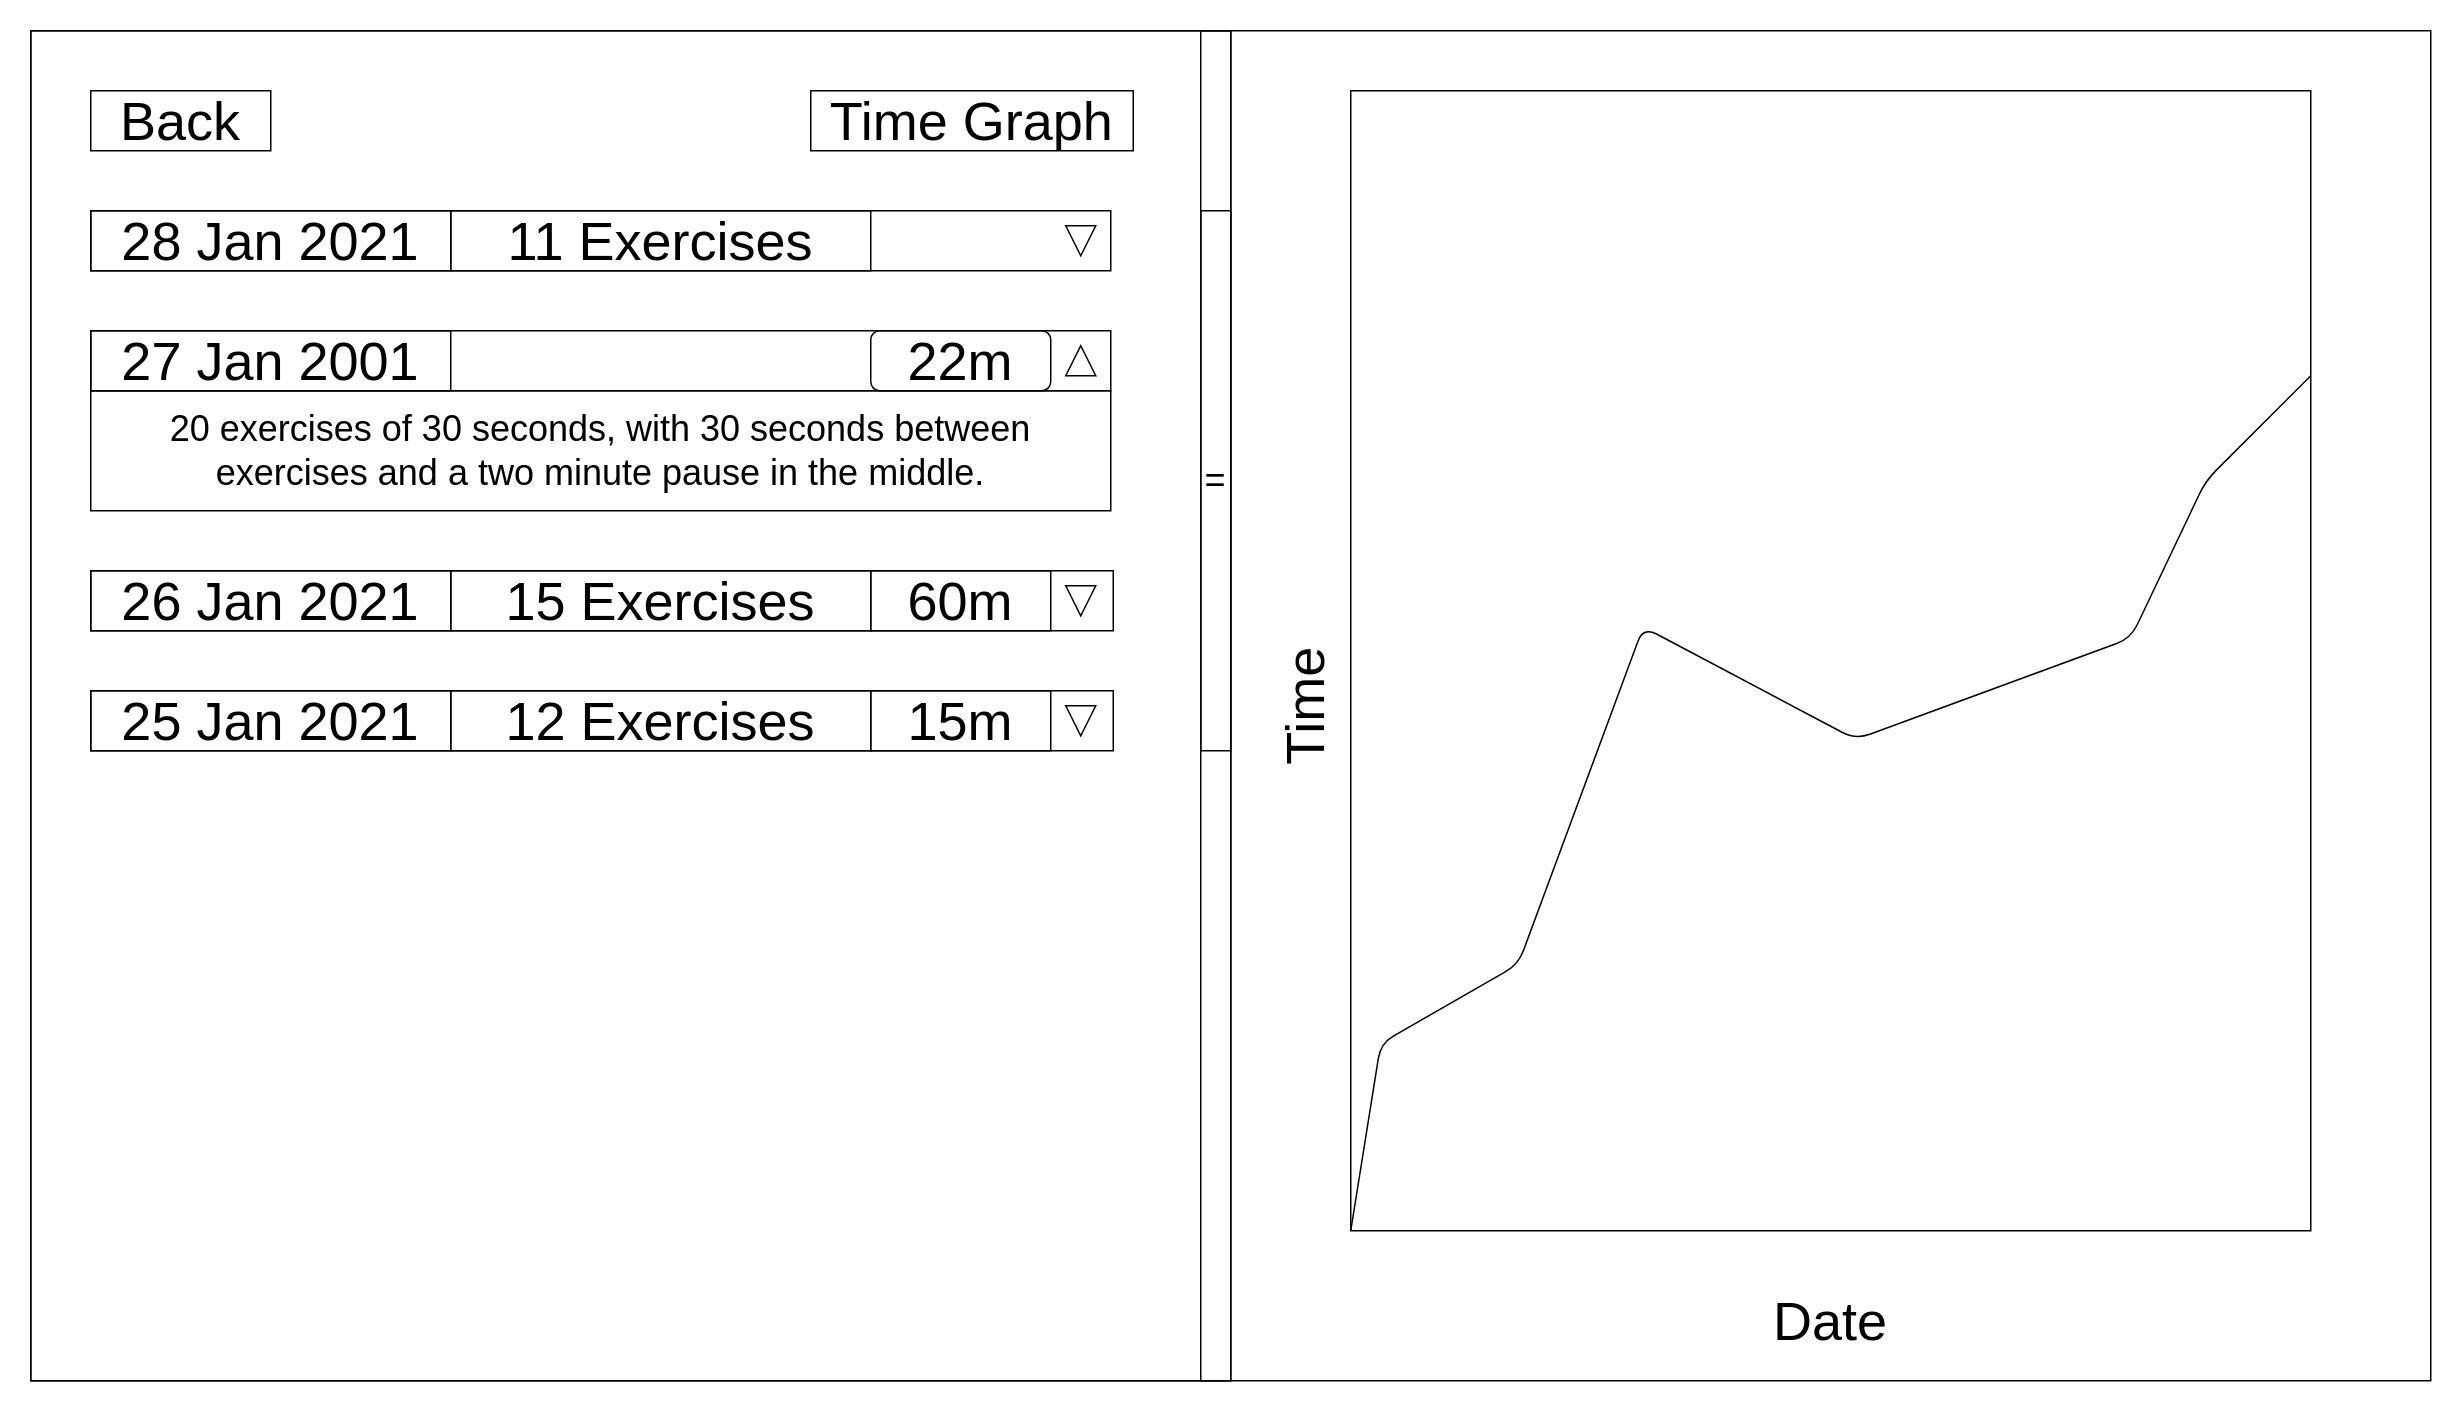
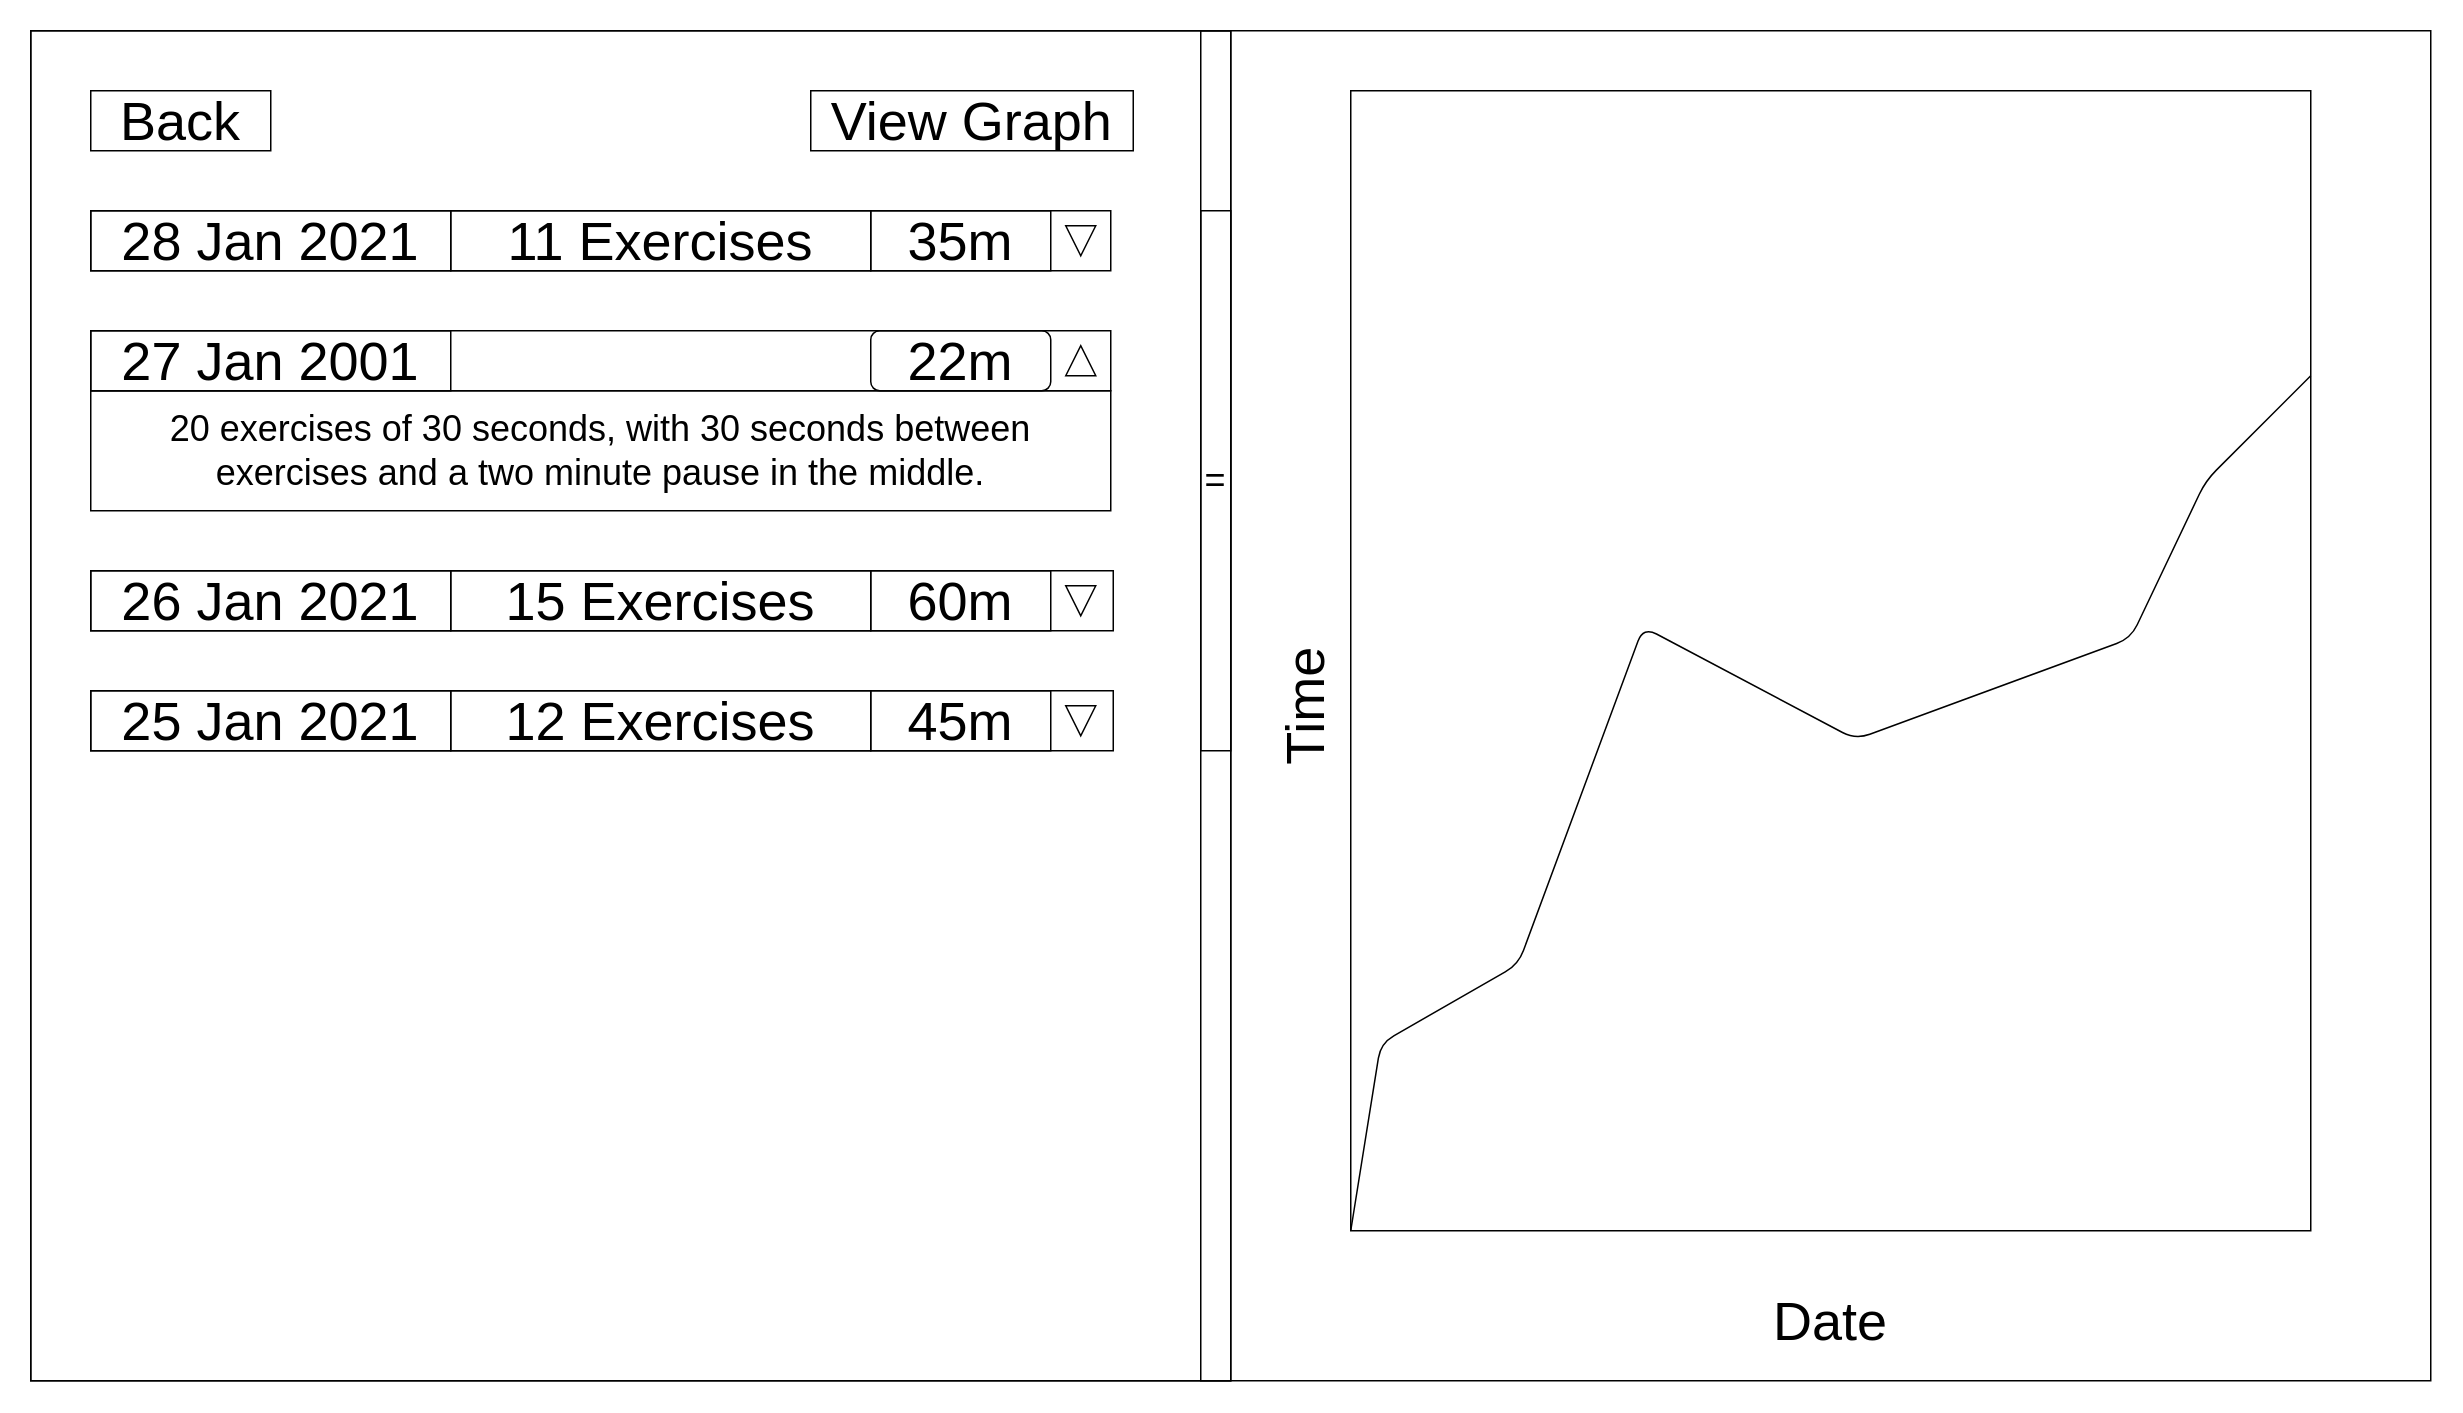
(972, 121) -> (972, 121)
none -> (961, 241)
(961, 721) -> (961, 721)
